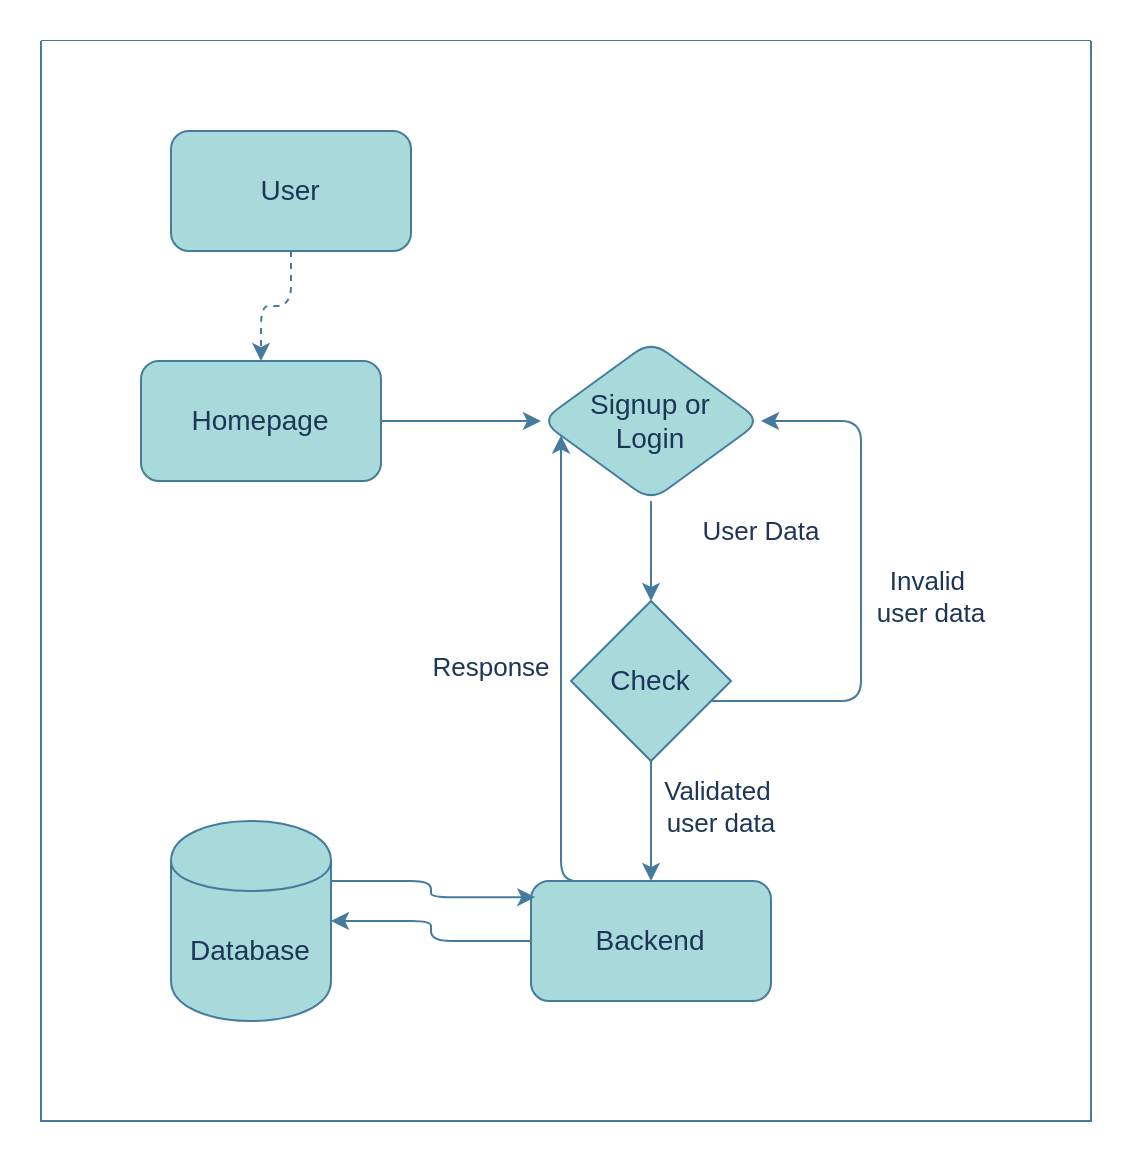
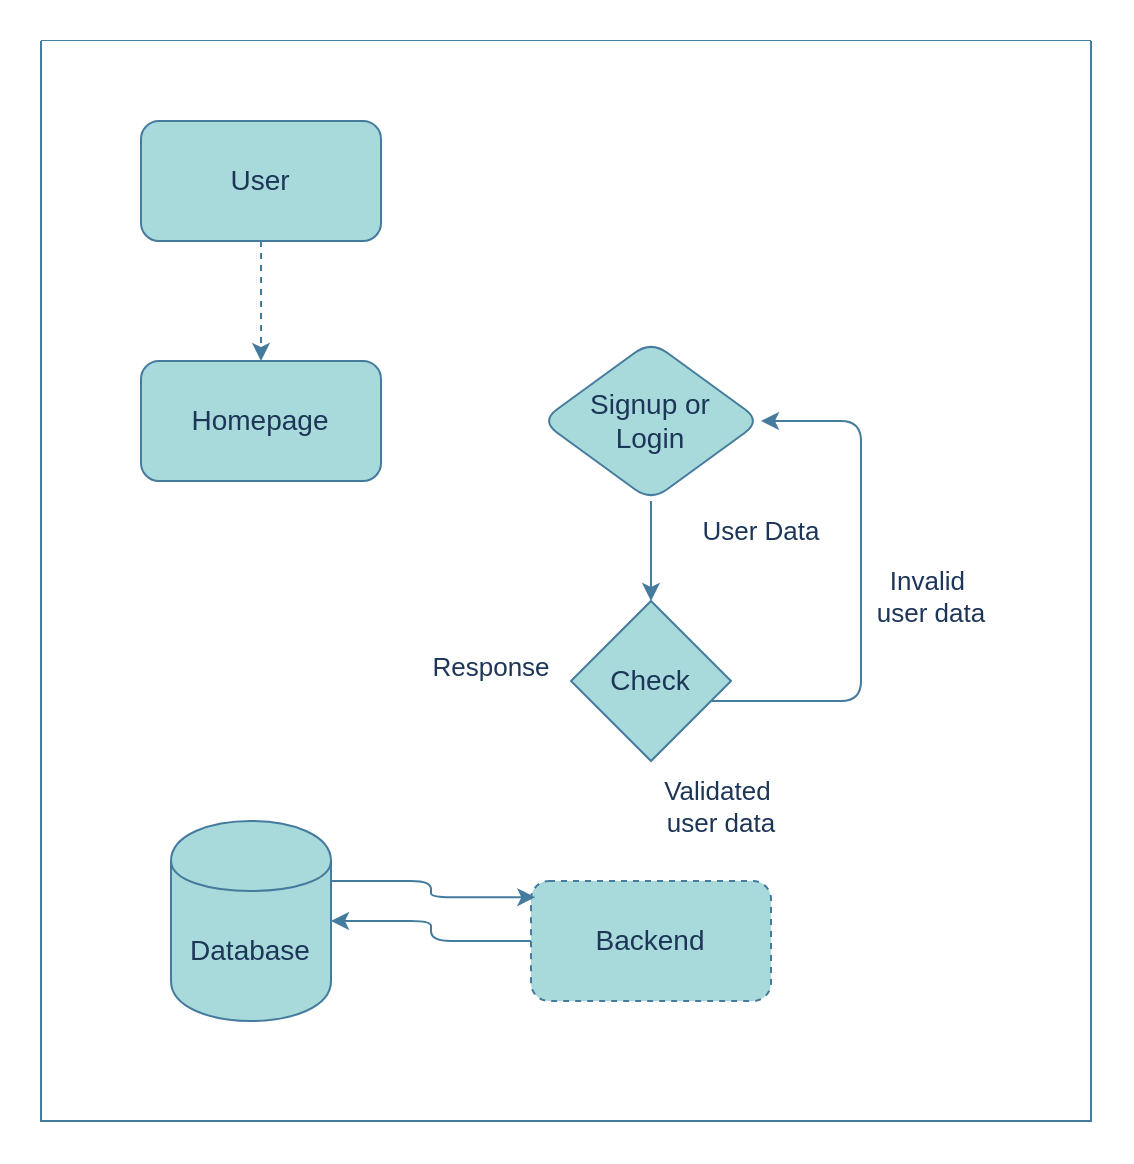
(291, 191) -> (261, 181)
(454, 421) -> none
(561, 674) -> none
(651, 814) -> none
(651, 941) -> (651, 941)
